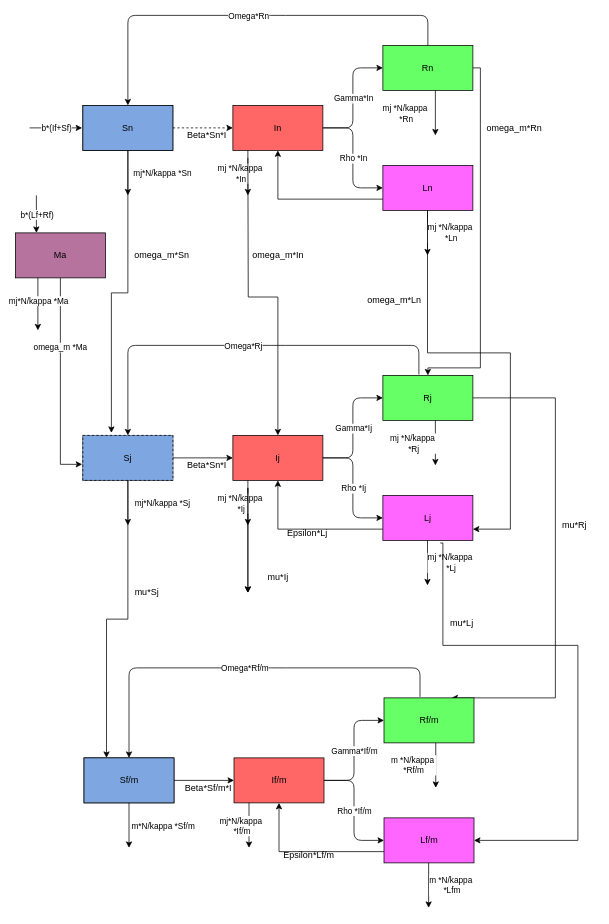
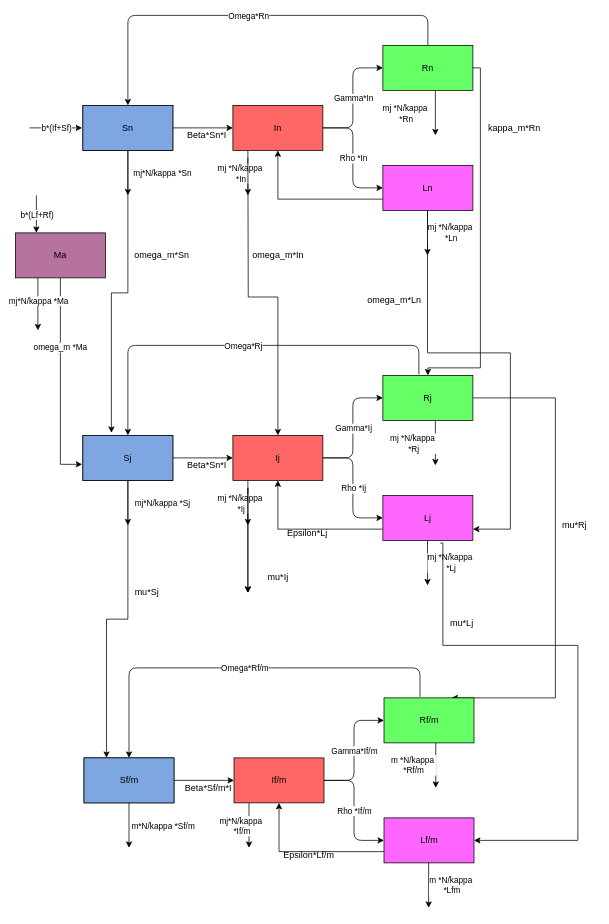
(200, 128) -> (200, 128)
(515, 128) -> (515, 128)
(128, 458) -> (128, 458)
